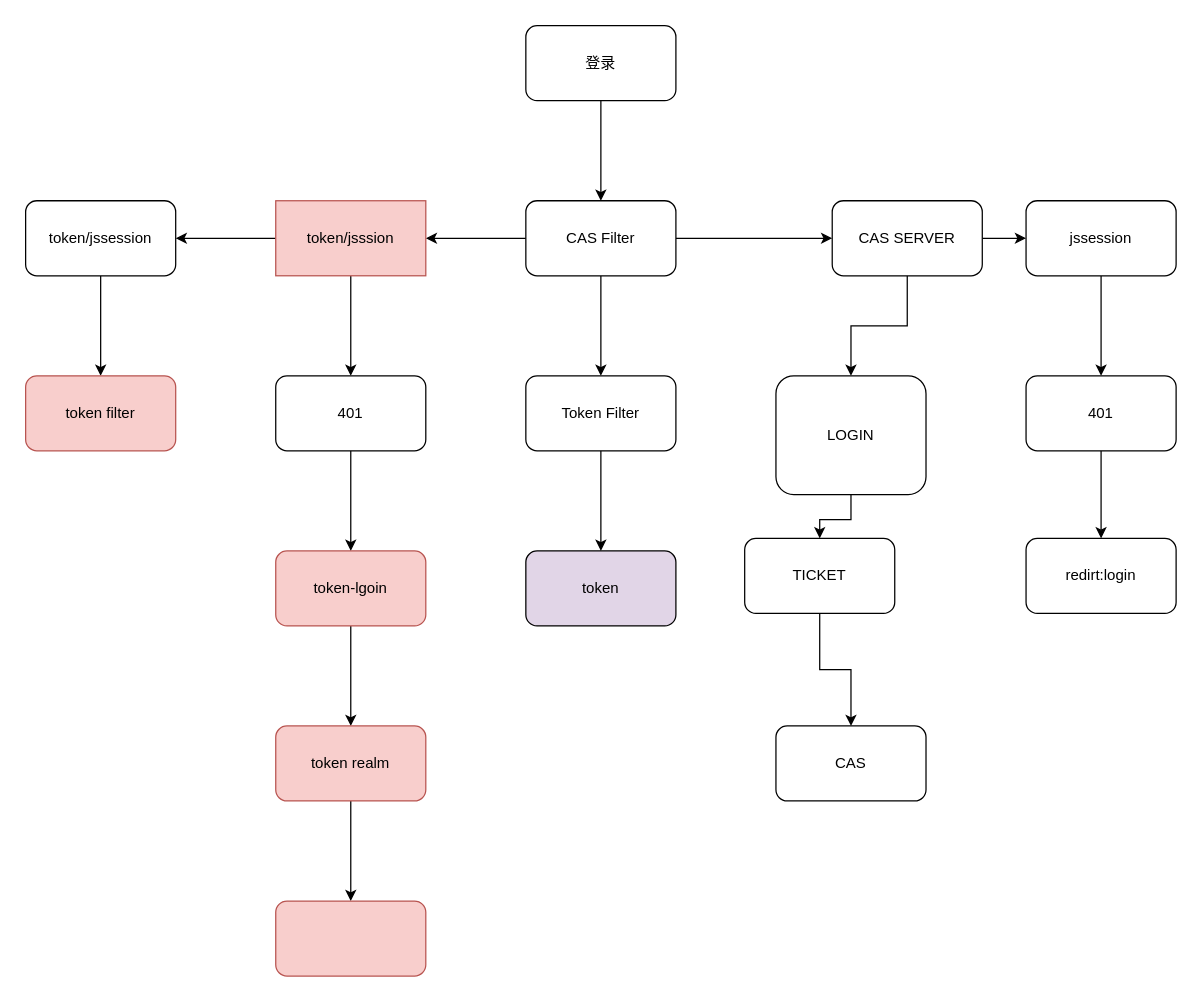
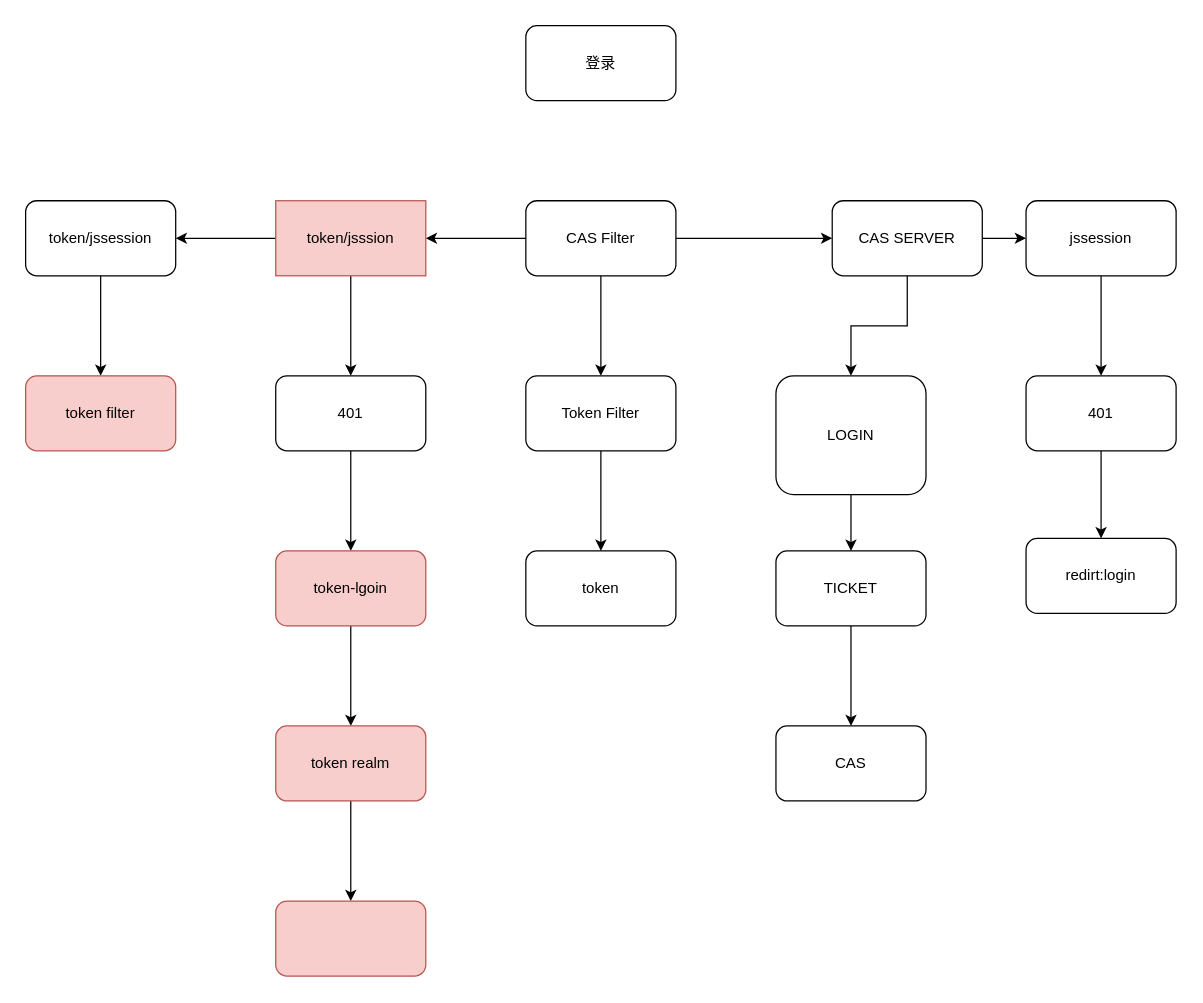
(601, 147) -> none
(819, 576) -> (851, 588)
(601, 588) -> (601, 588)
